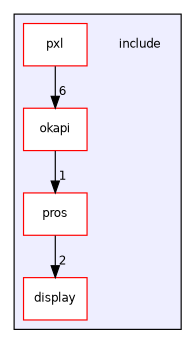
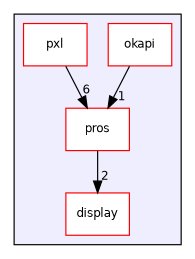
(140, 45) -> none
(55, 81) -> (74, 82)
